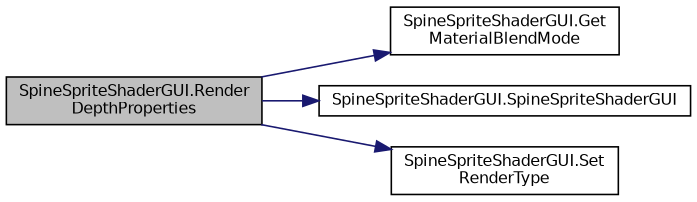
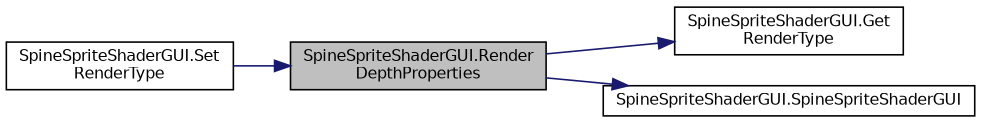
(505, 31) -> (789, 31)
(318, 136) -> (254, 66)
